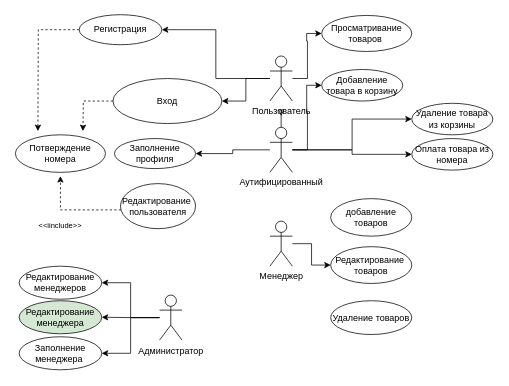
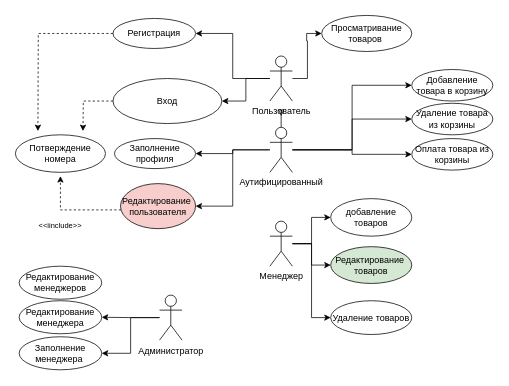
(120, 30) -> (154, 33)
(362, 85) -> (452, 85)
(452, 154) -> (452, 154)
none -> (233, 181)
(158, 206) -> (158, 206)
none -> (311, 222)
(371, 265) -> (371, 265)
(131, 286) -> none
none -> (311, 298)
(60, 317) -> (60, 317)
